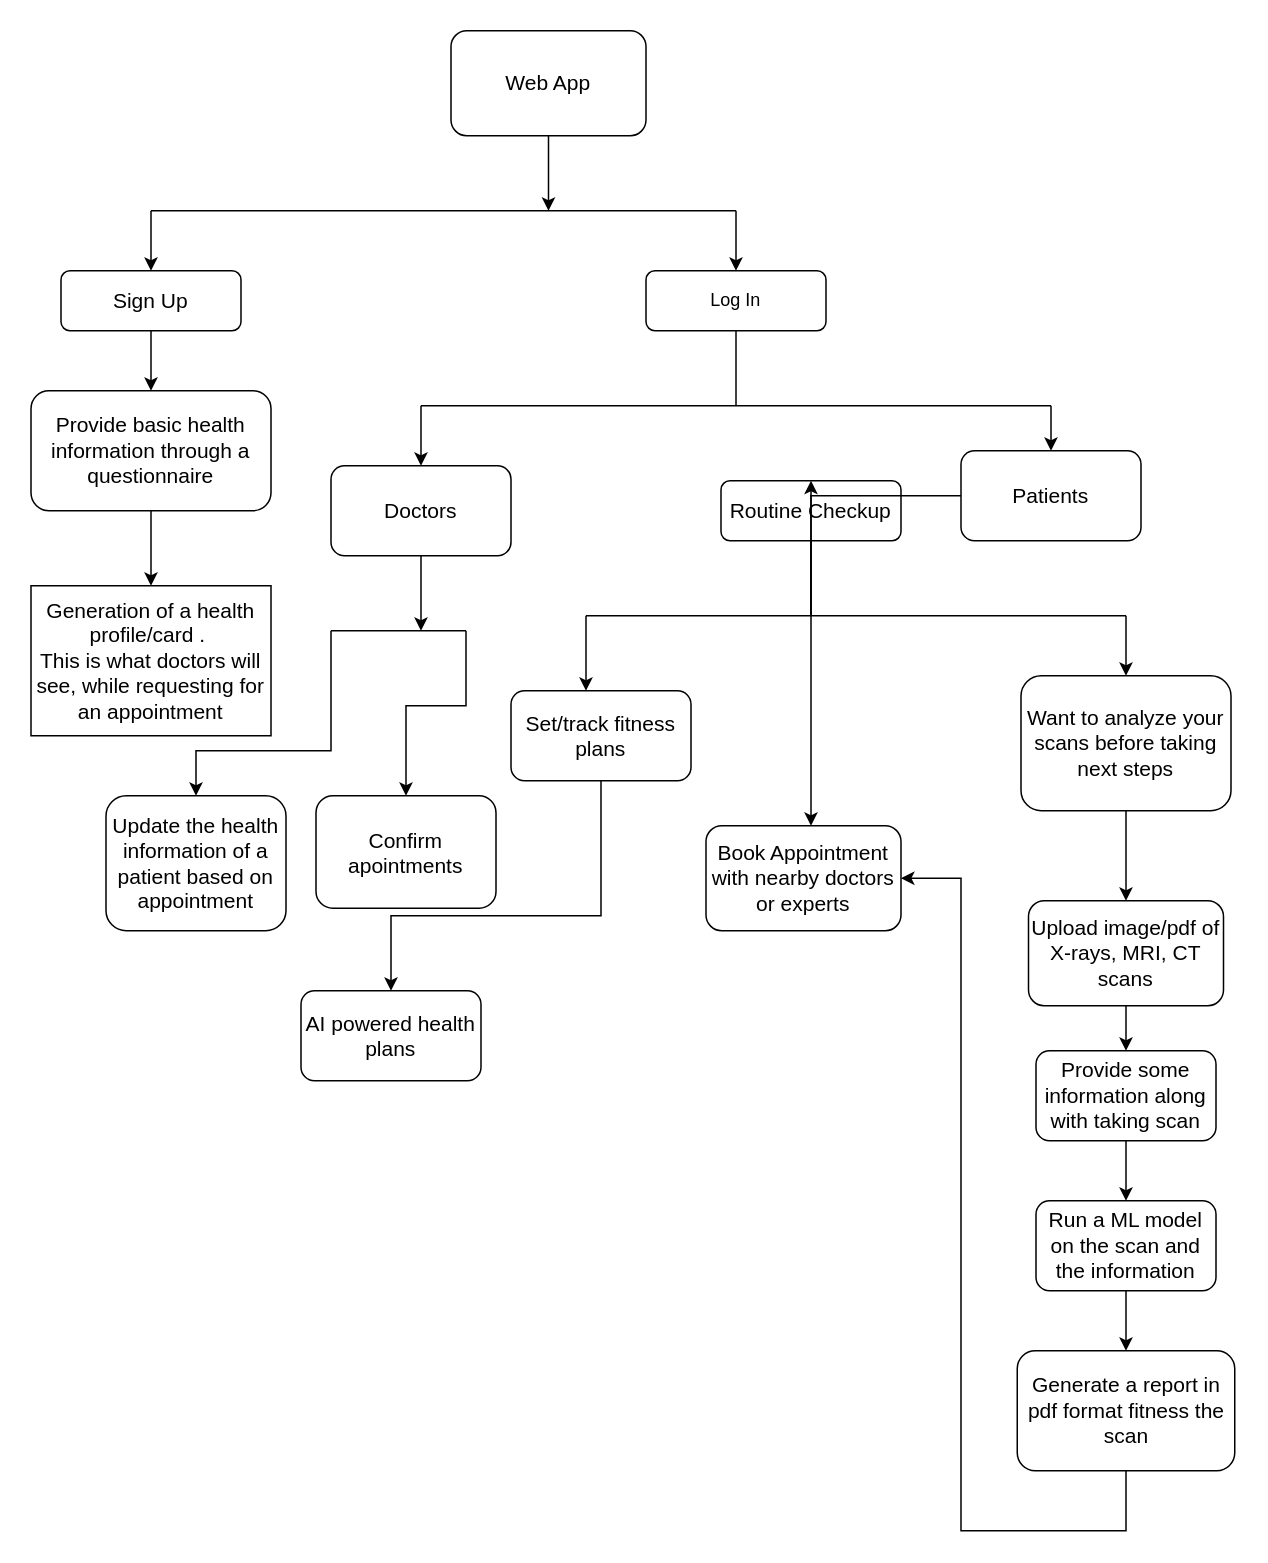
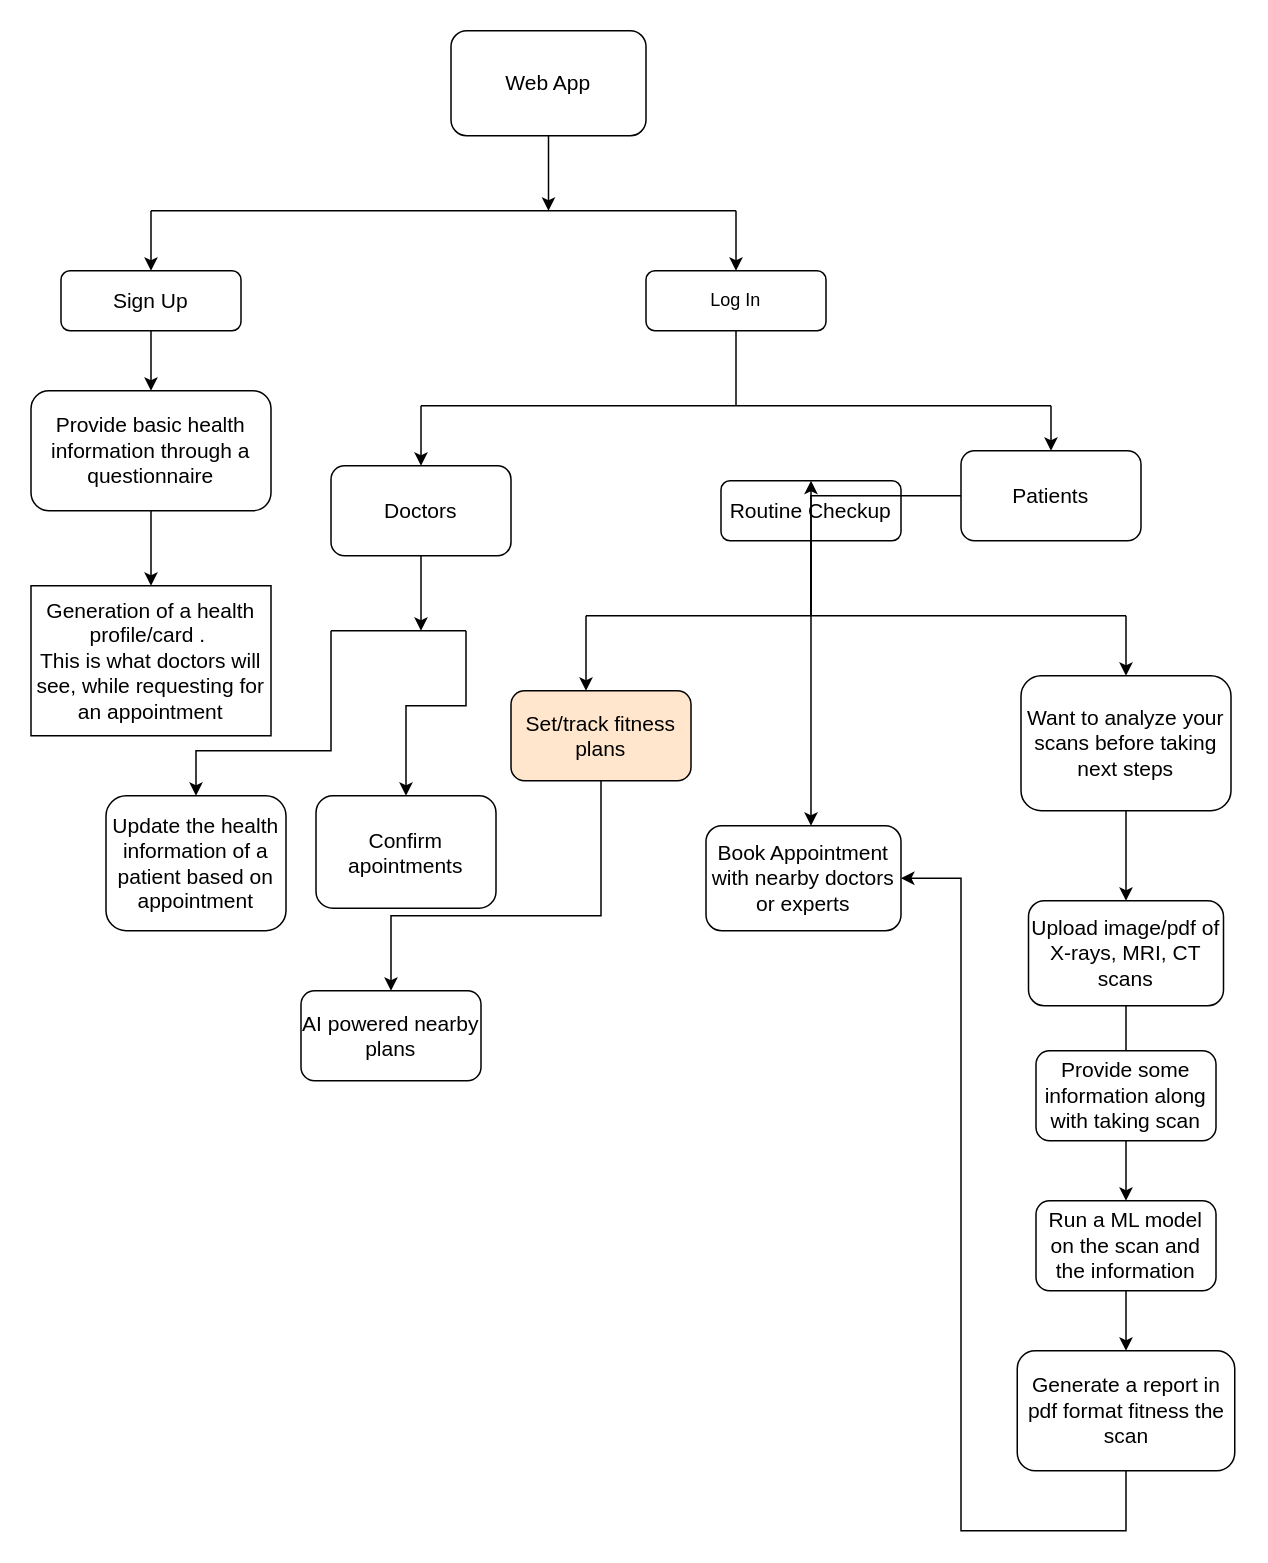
(601, 736) -> (601, 736)
(391, 1036) -> (391, 1036)
(1126, 1039) -> (1126, 1043)
